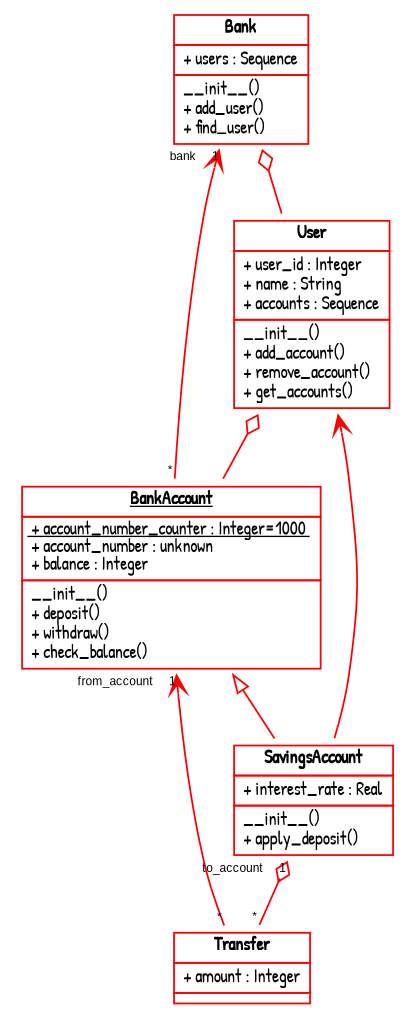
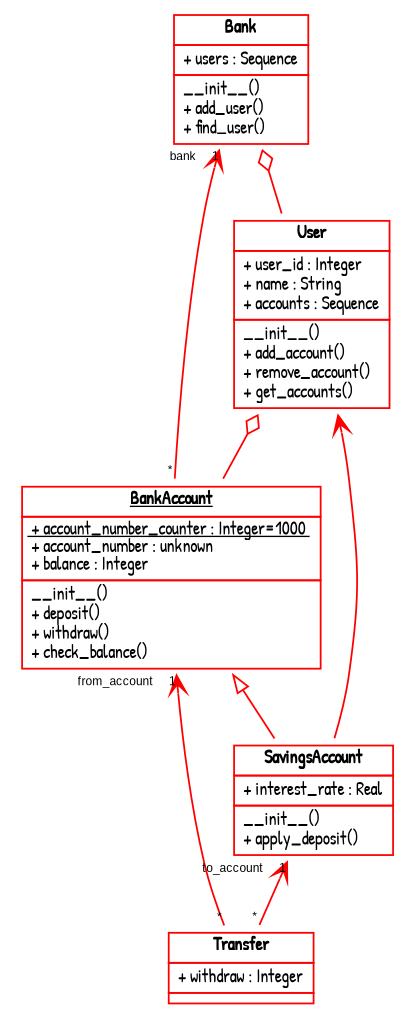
(270, 902) -> (270, 902)
(242, 977) -> (241, 977)
